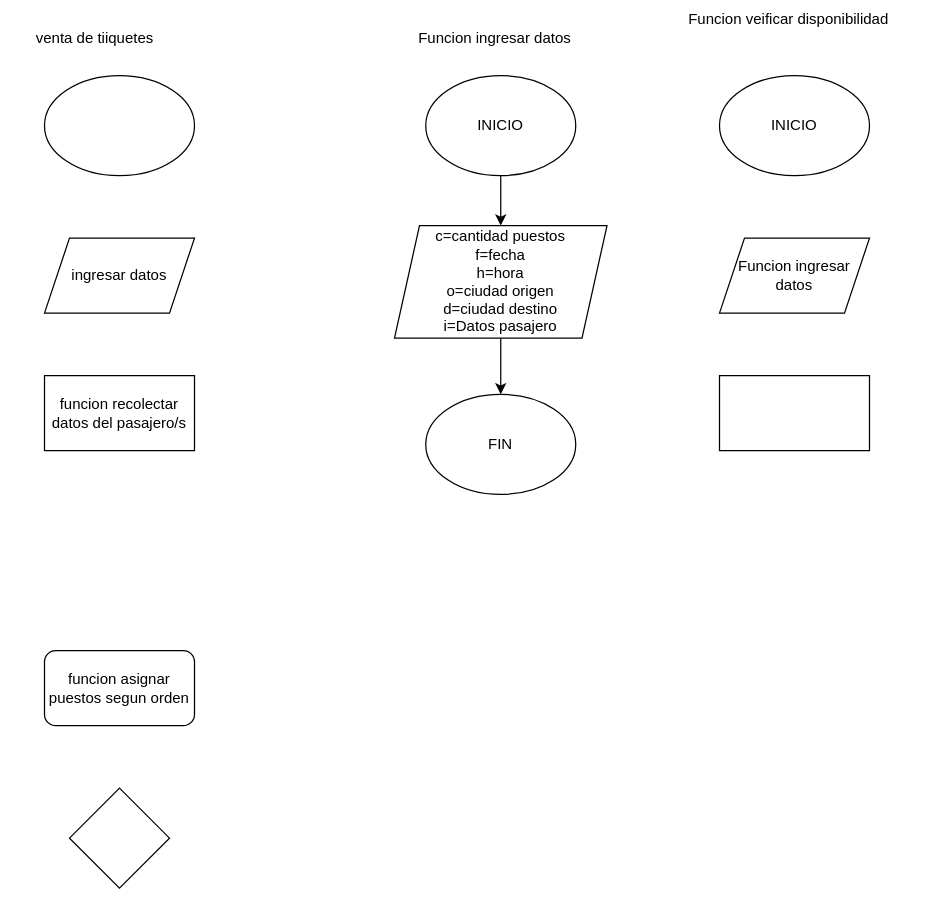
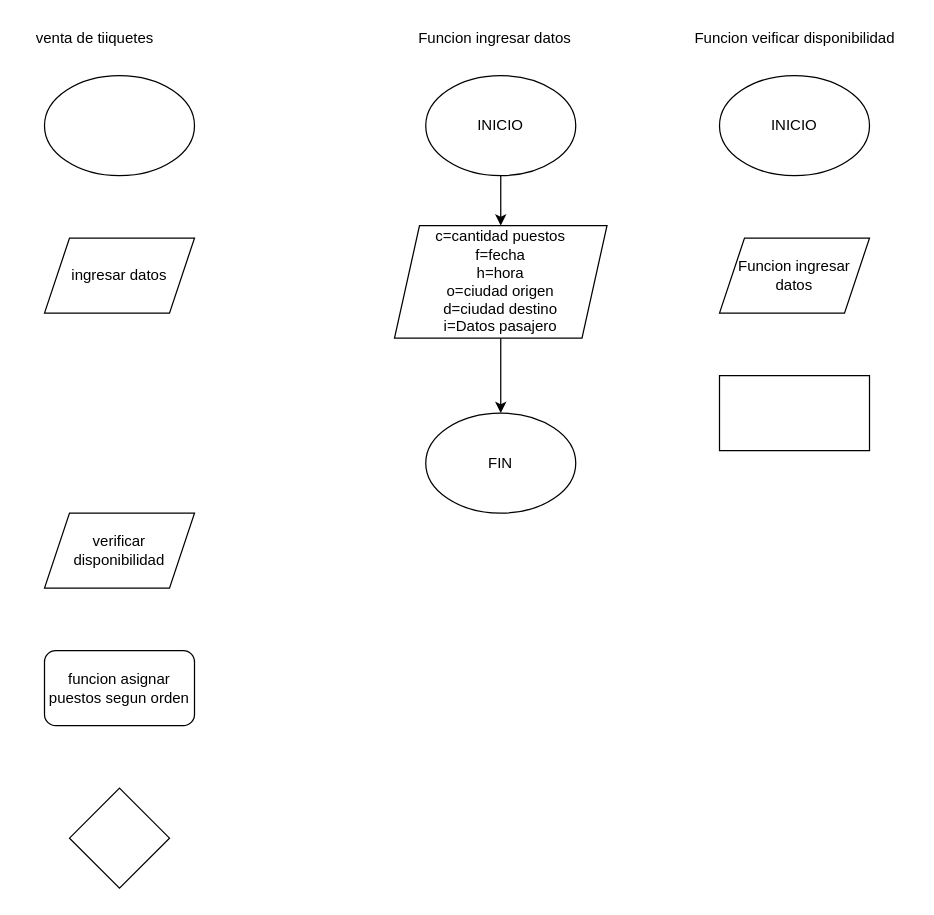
(788, 19) -> (794, 38)
(119, 413) -> none
(501, 444) -> (501, 463)
none -> (119, 551)
